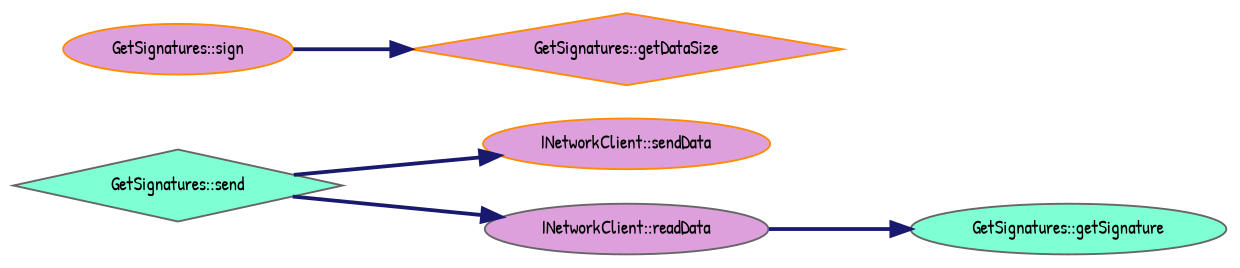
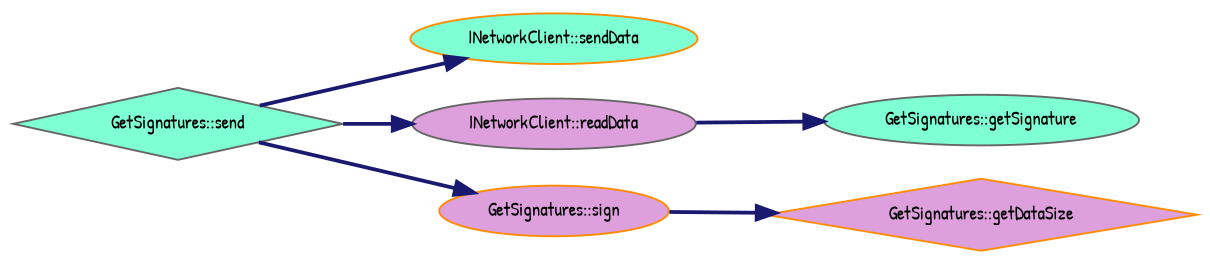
(627, 144) -> (554, 39)
none -> (357, 165)
